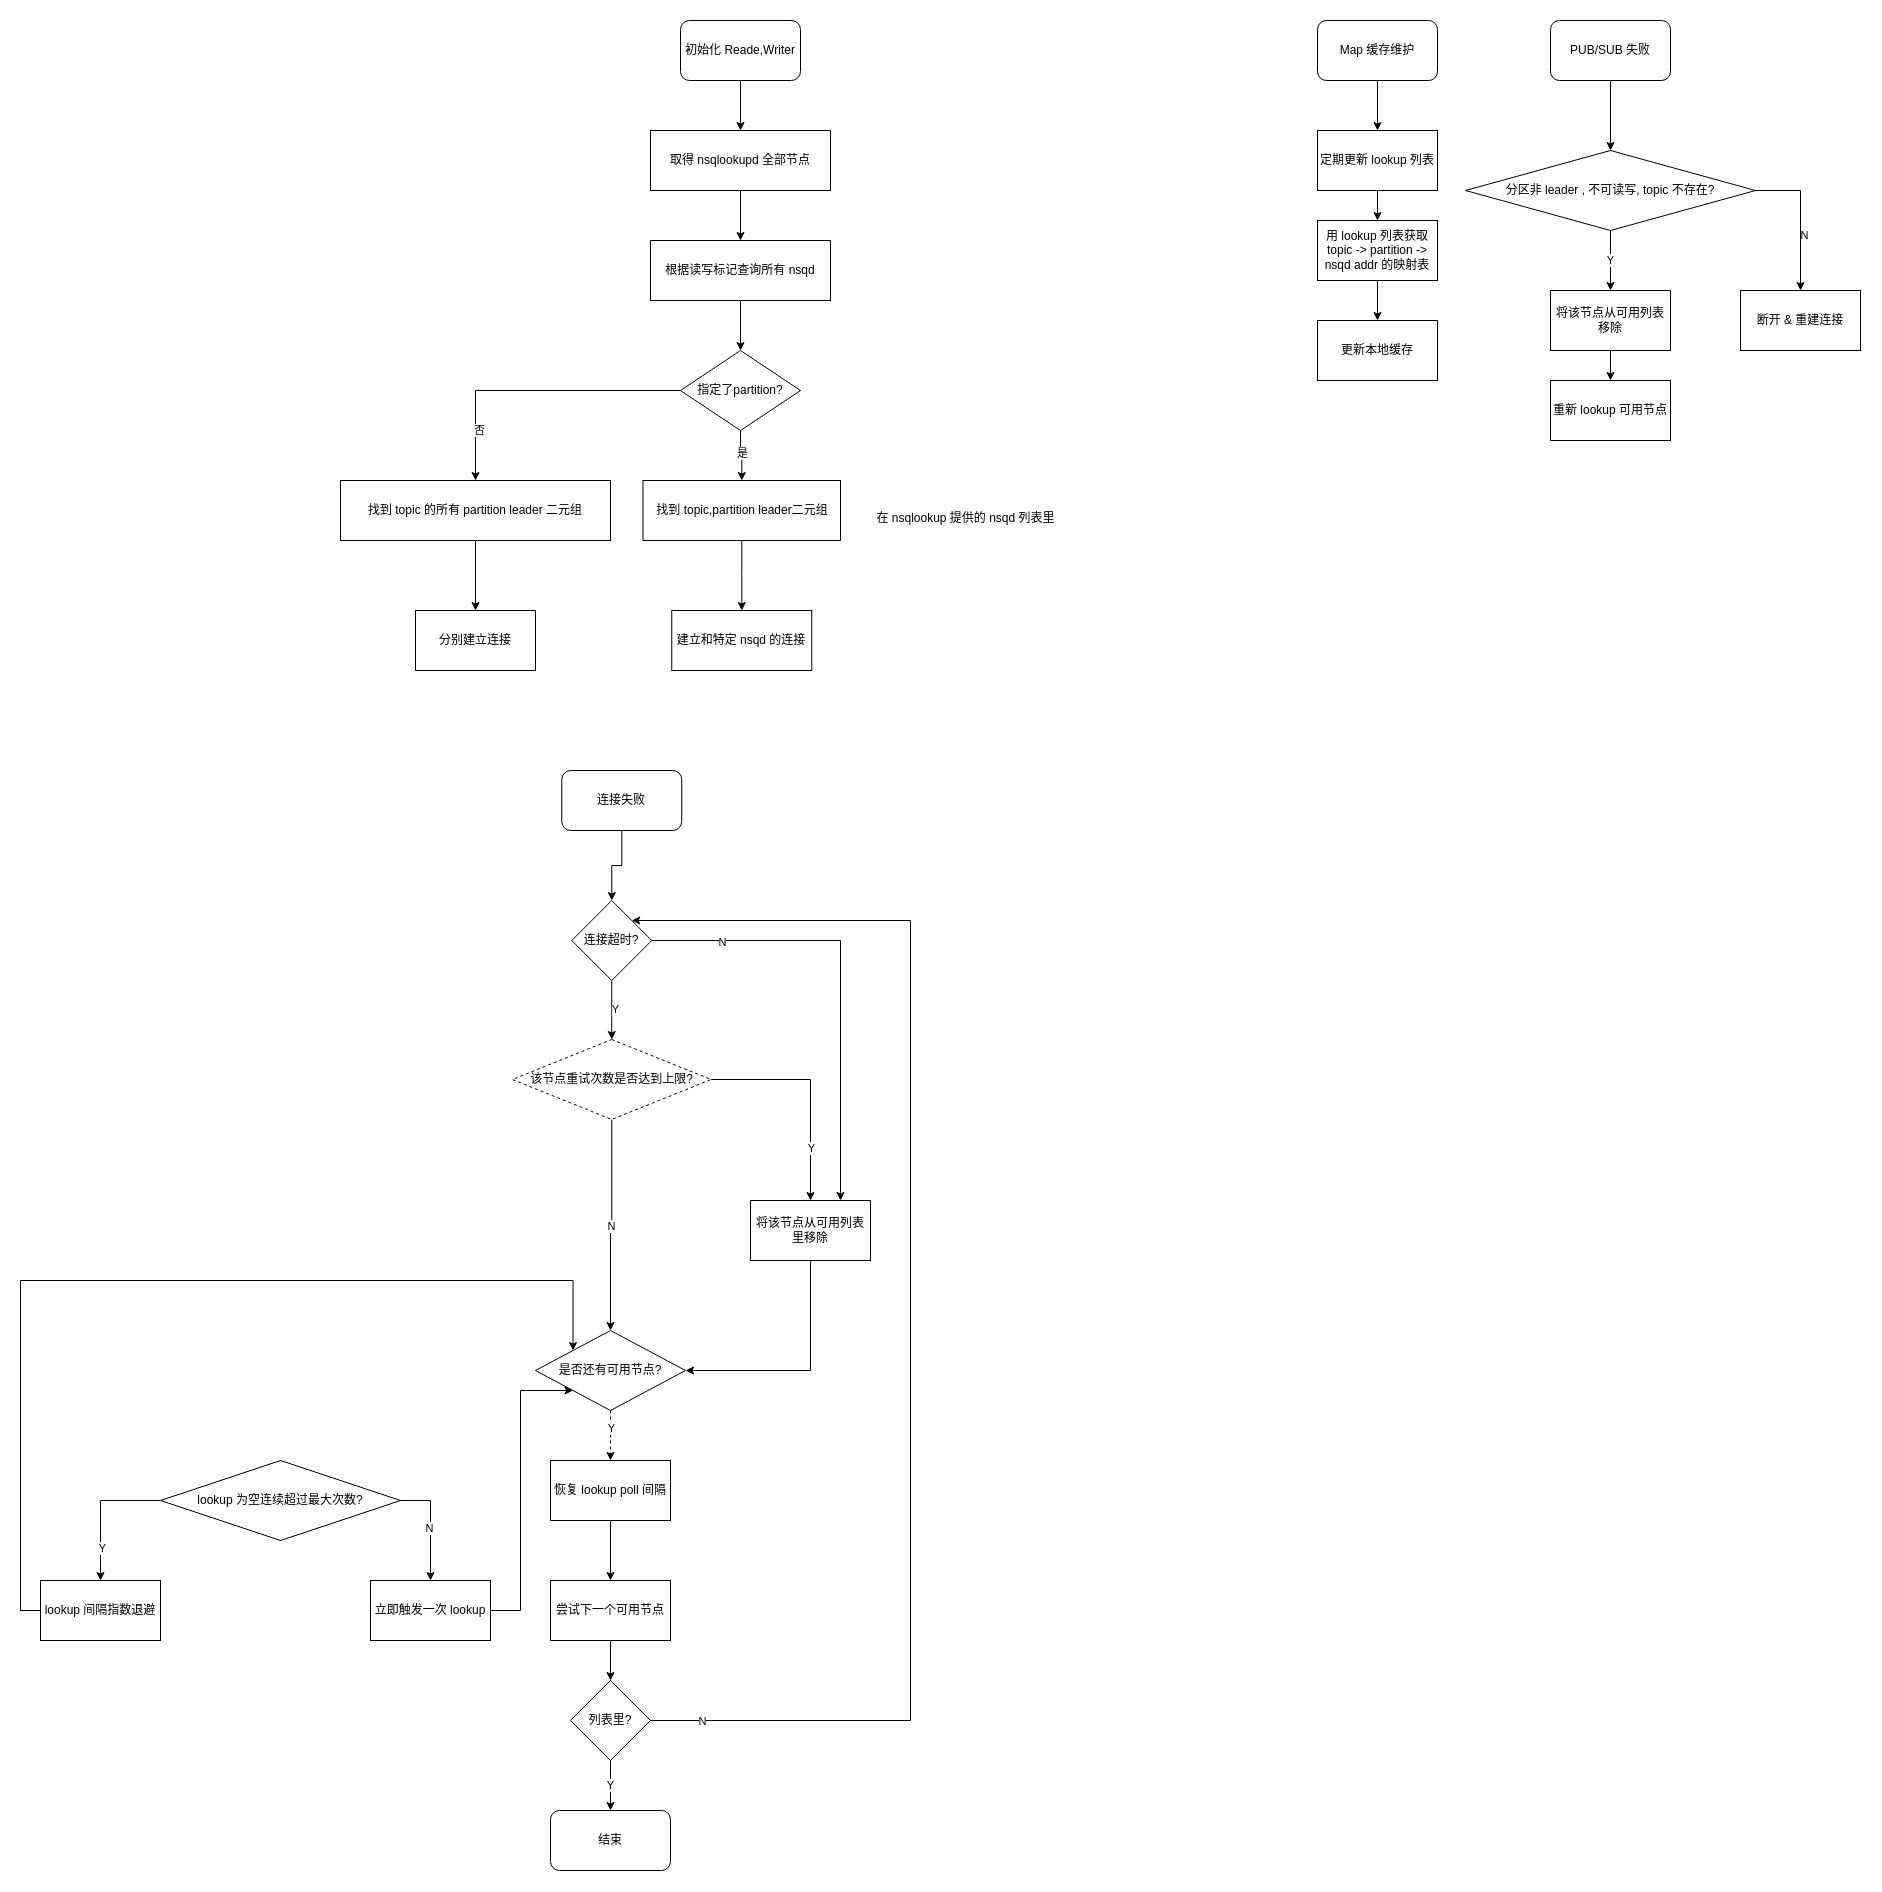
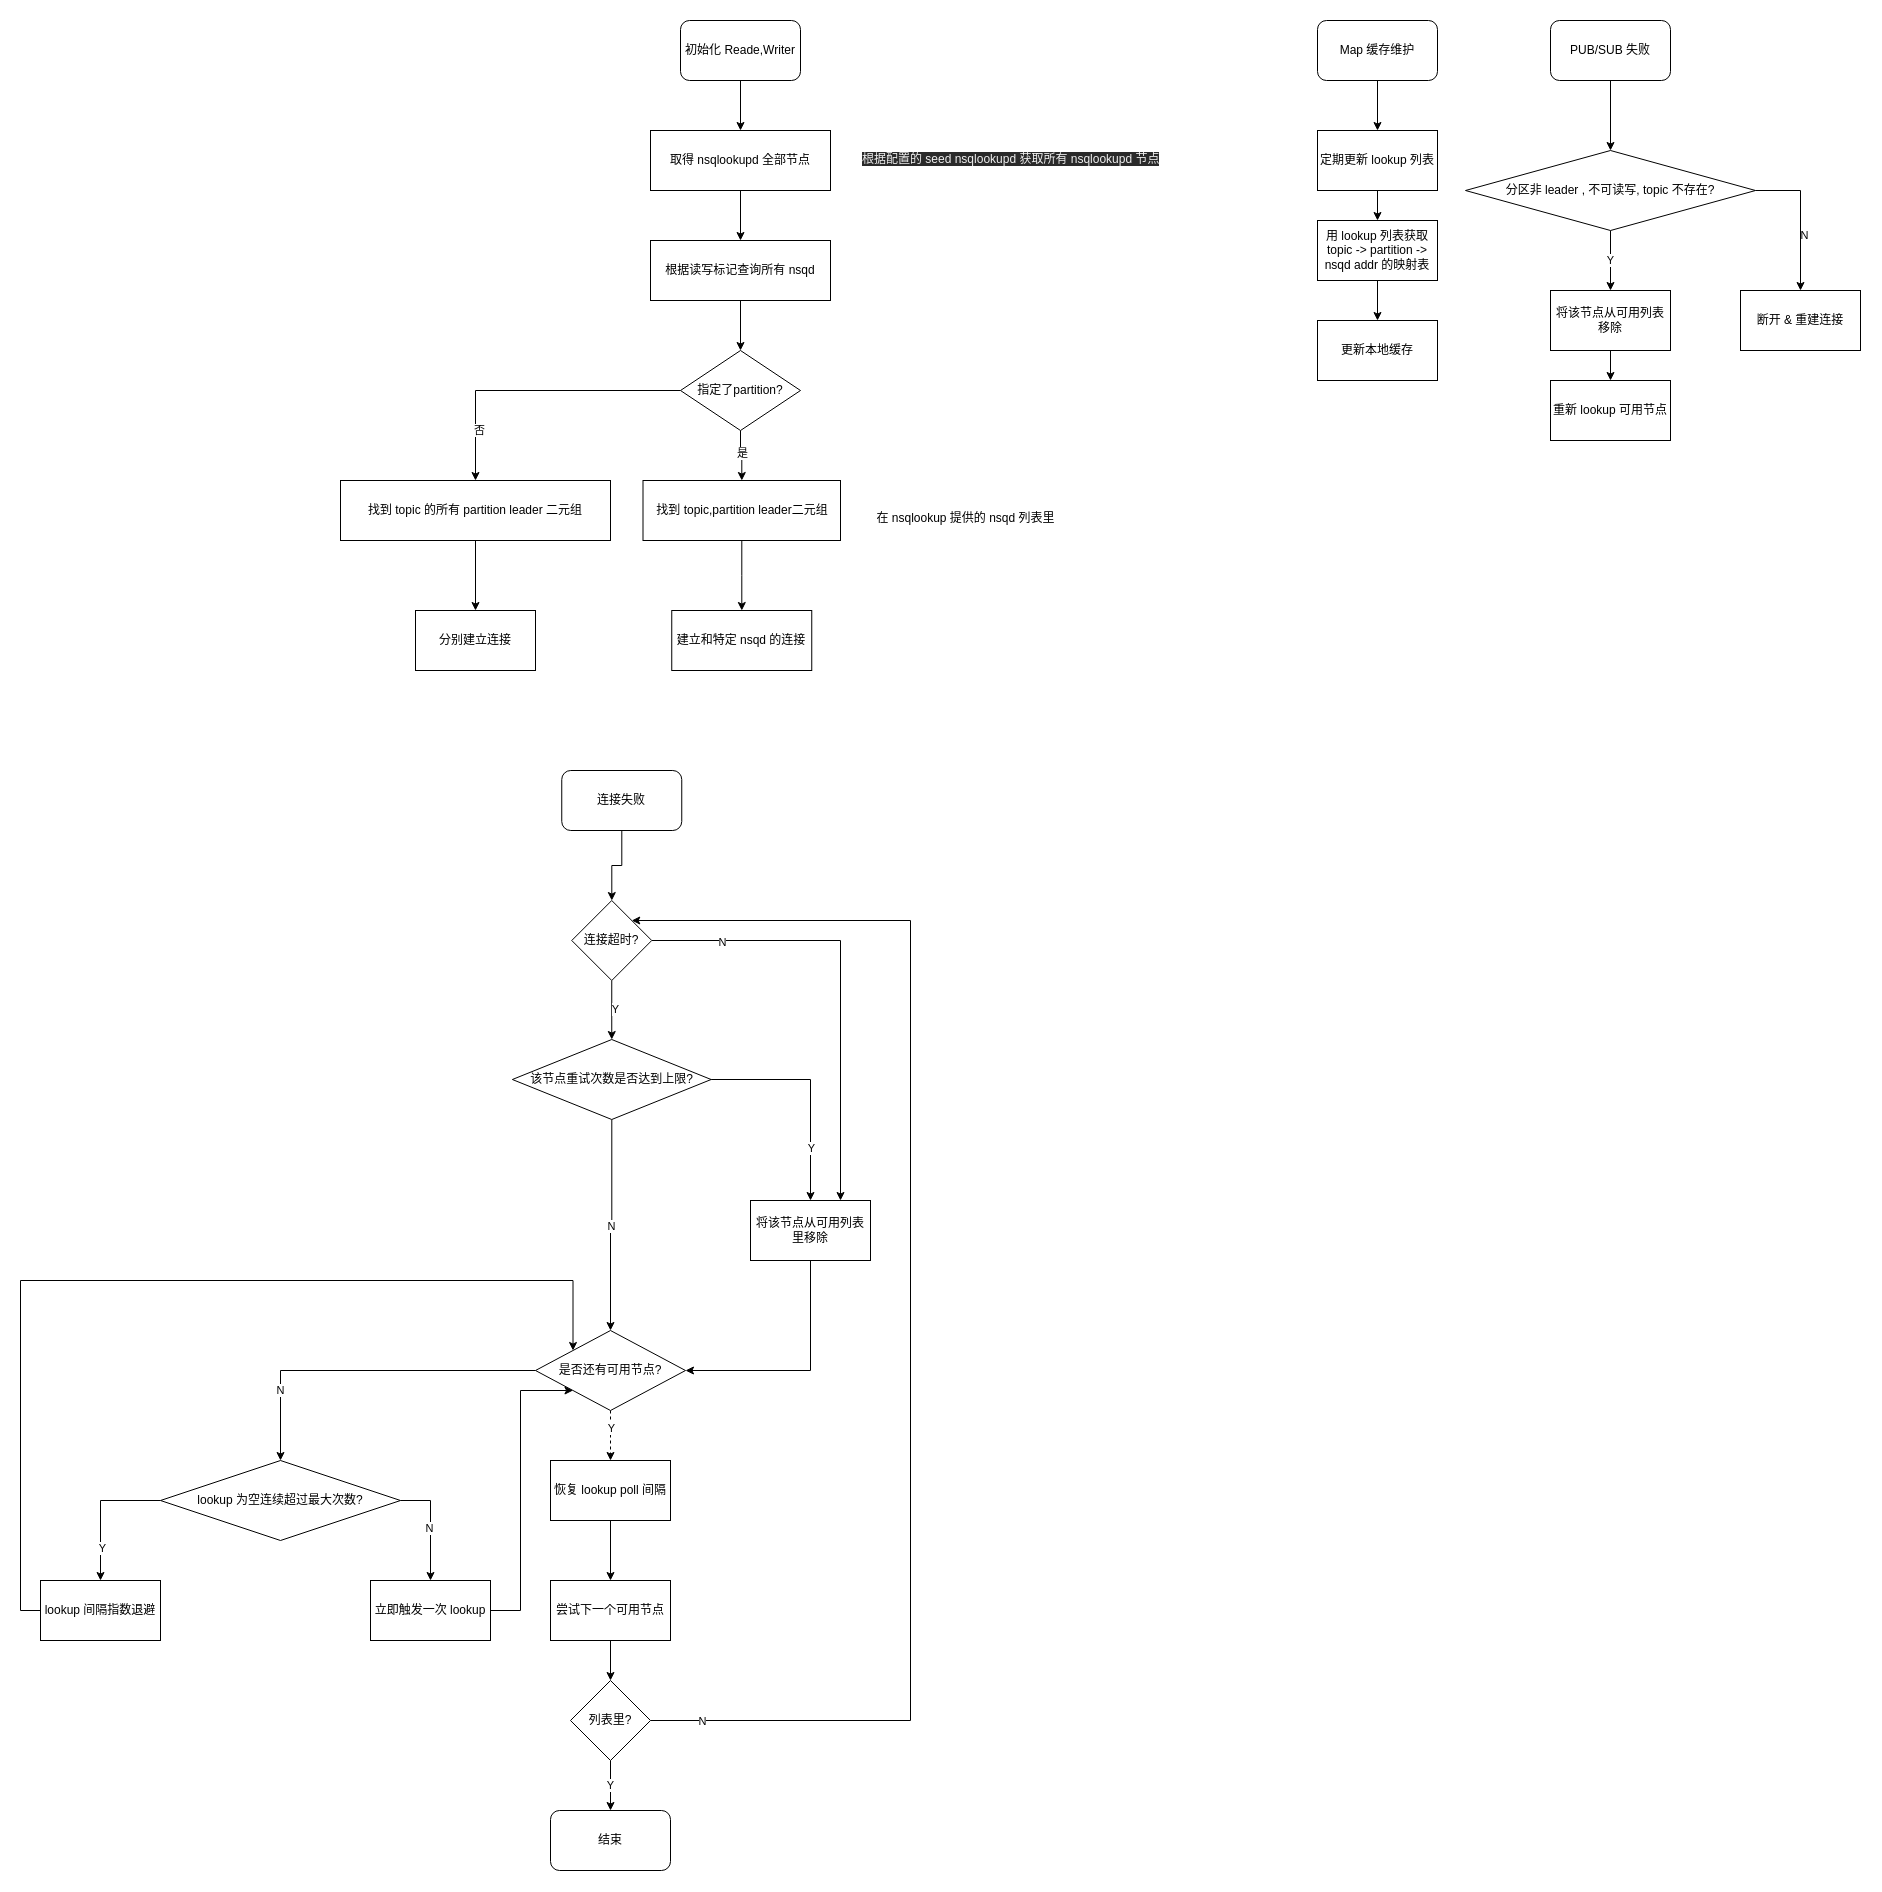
none -> (1021, 161)
(612, 1080) -> (612, 1080)
none -> (367, 1371)
